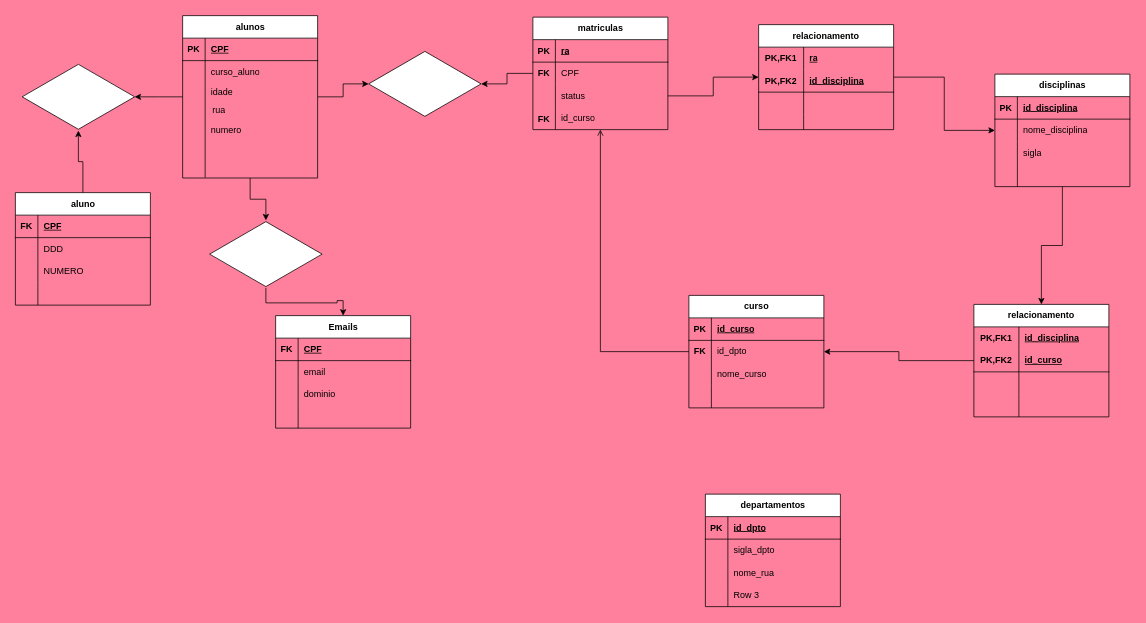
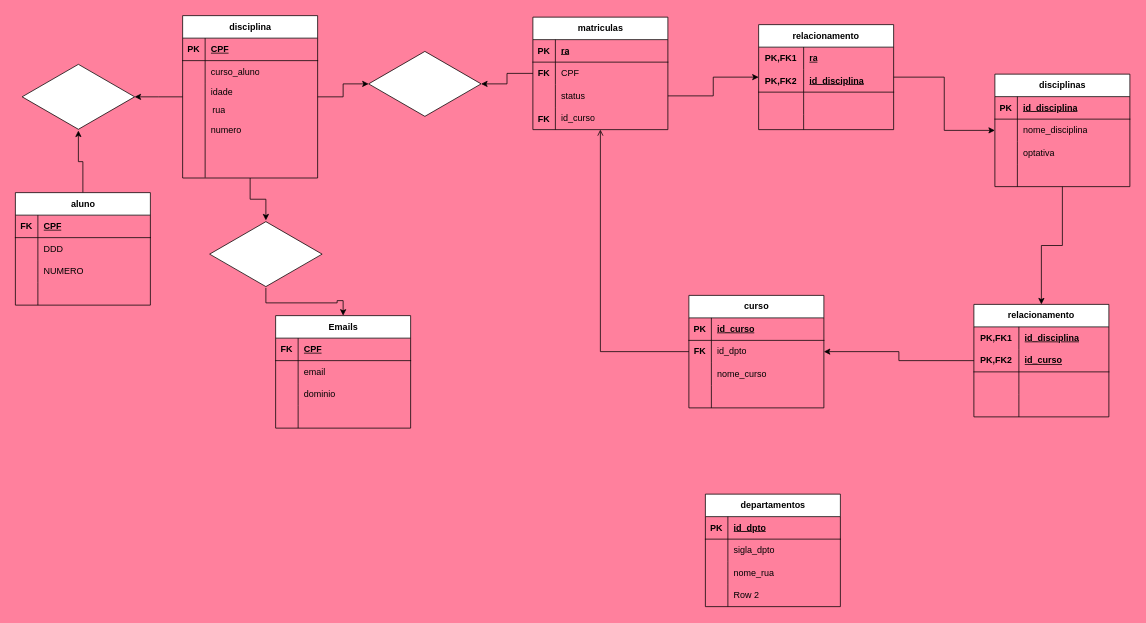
(251, 27) -> (251, 27)
(1034, 153) -> (1042, 153)
(745, 595) -> (745, 595)
